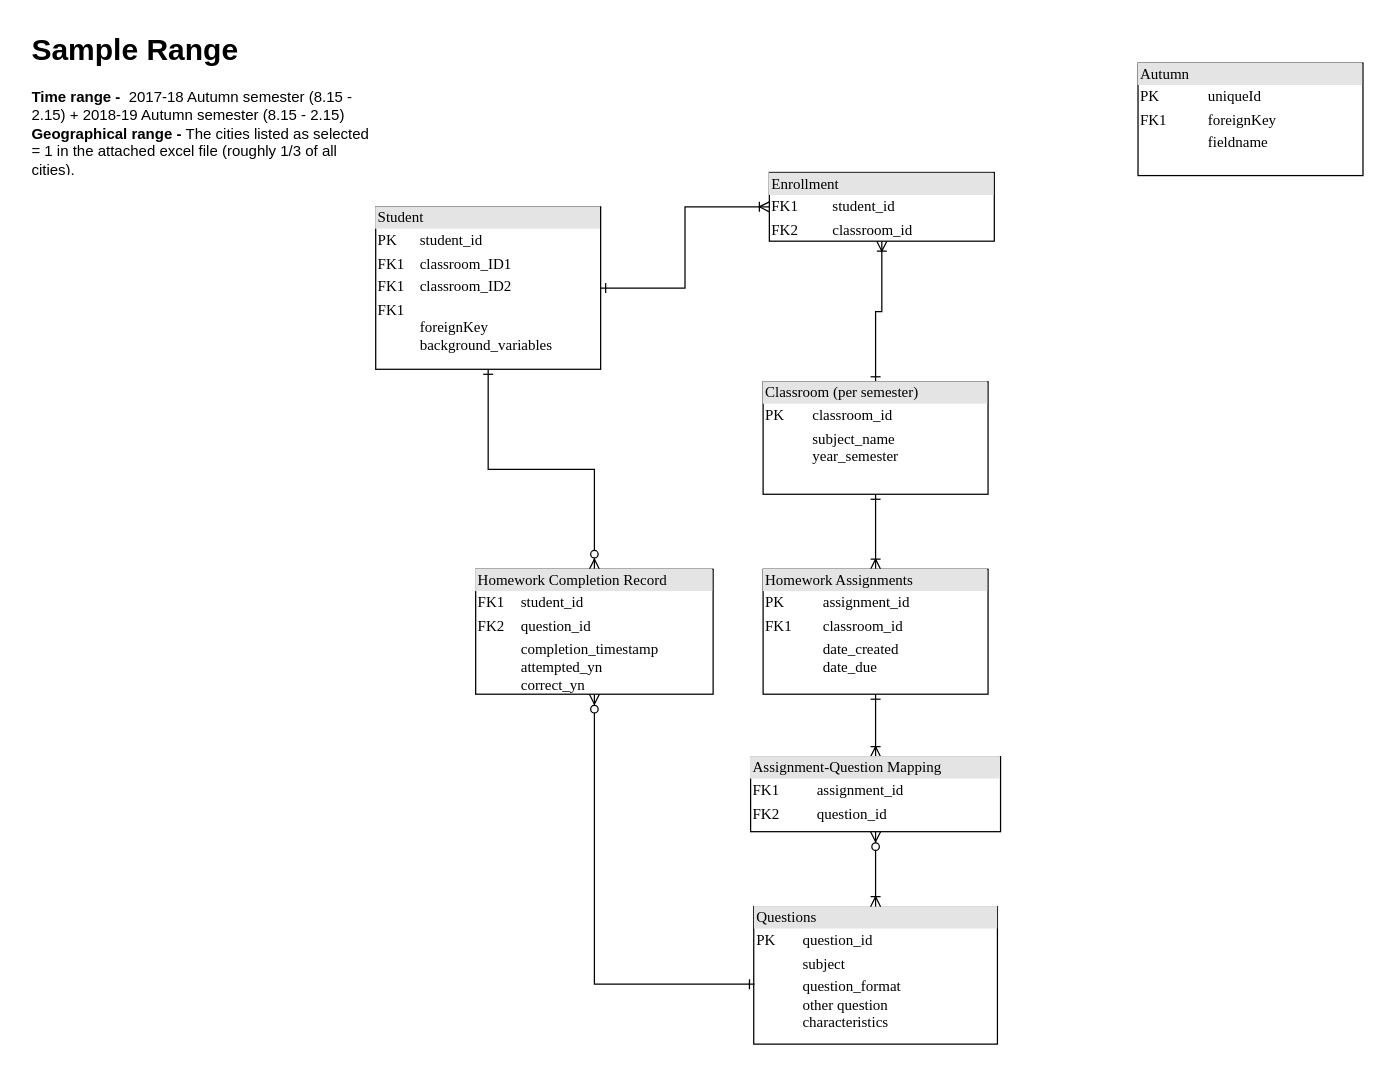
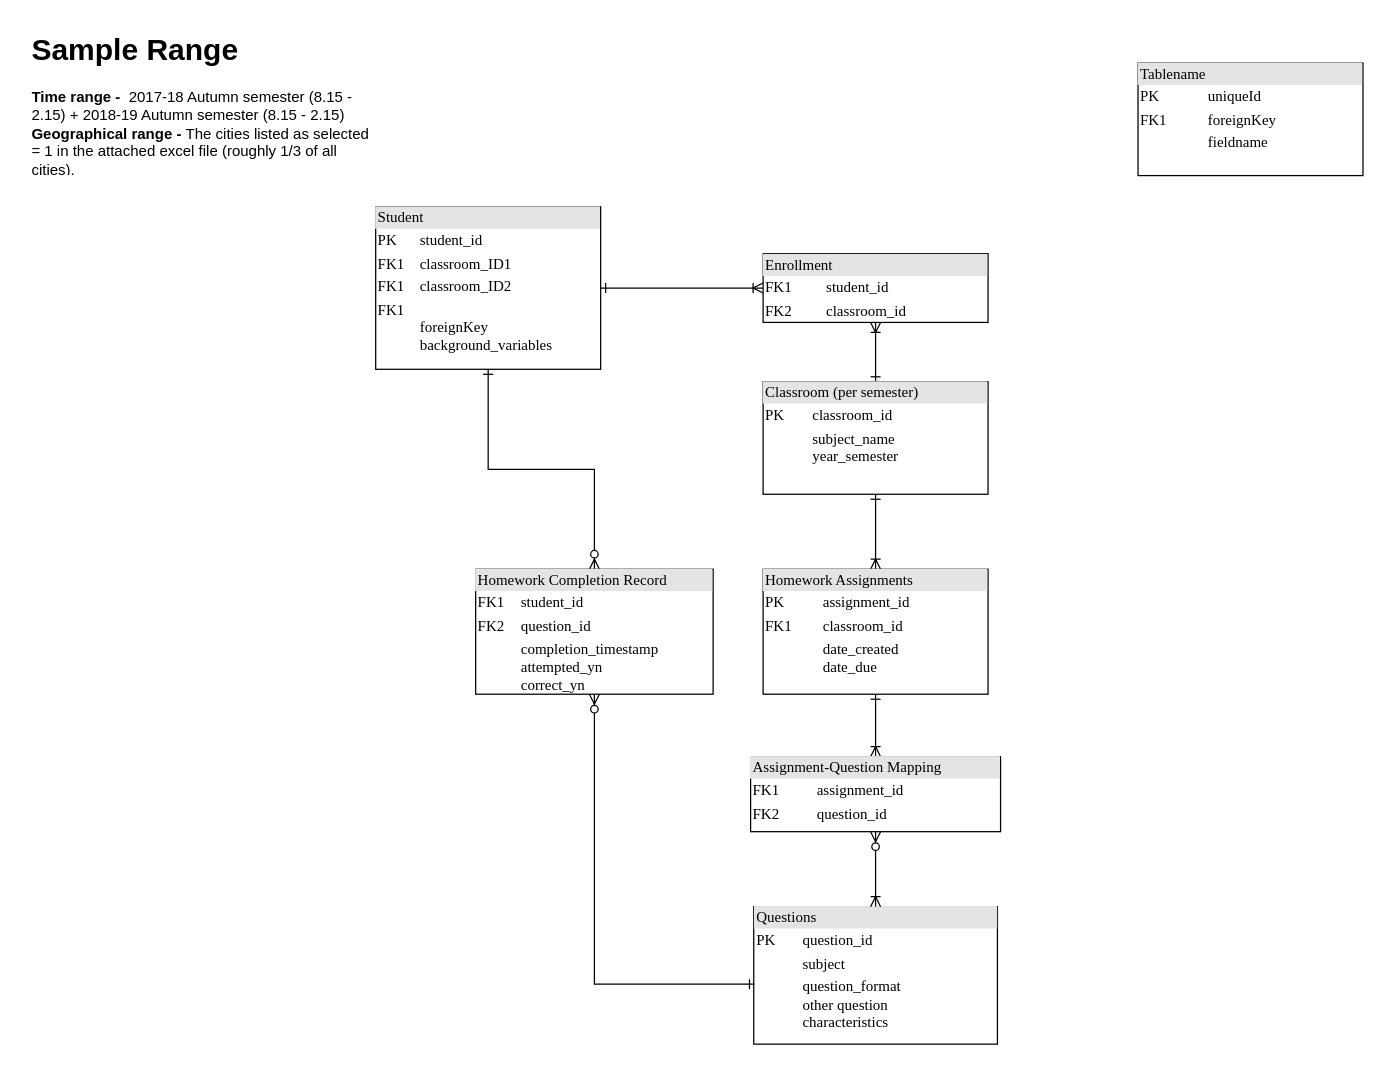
(1191, 99) -> (1191, 99)
(882, 207) -> (876, 288)
